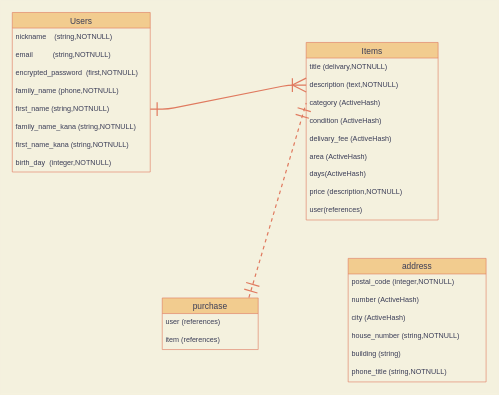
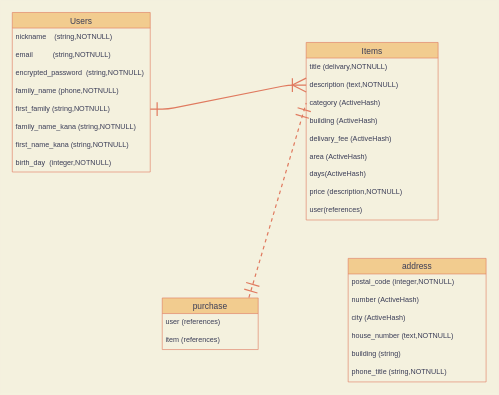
(83, 72) -> (85, 72)
(66, 108) -> (68, 108)
(350, 120) -> (347, 120)
(407, 336) -> (404, 336)
